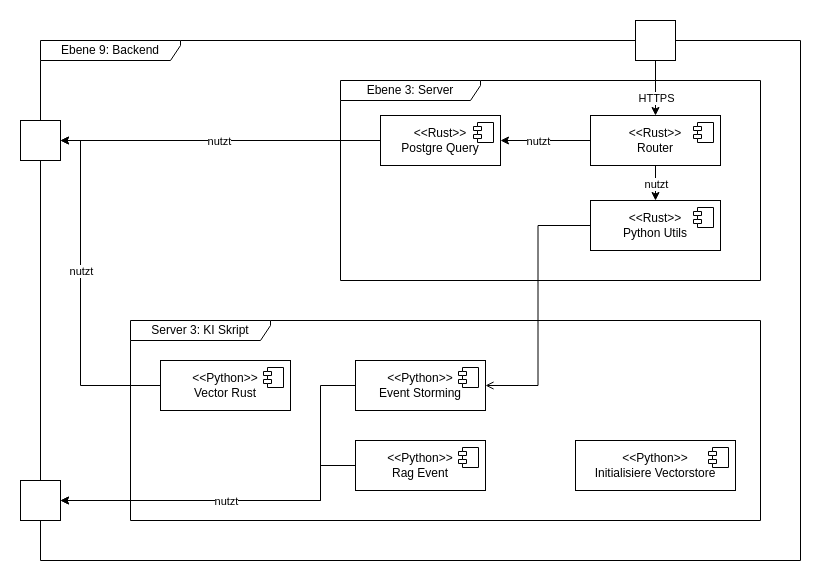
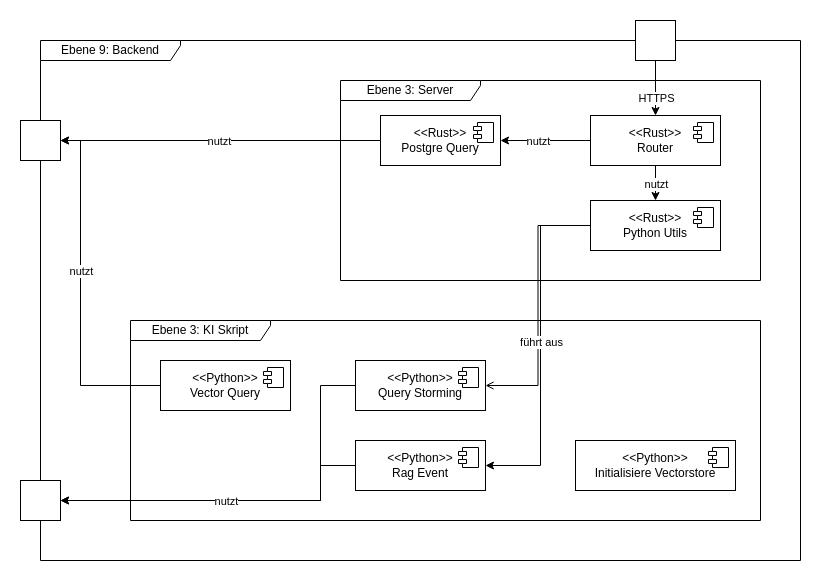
(201, 331) -> (201, 331)
none -> (541, 371)
(226, 386) -> (226, 386)
(421, 386) -> (421, 386)
